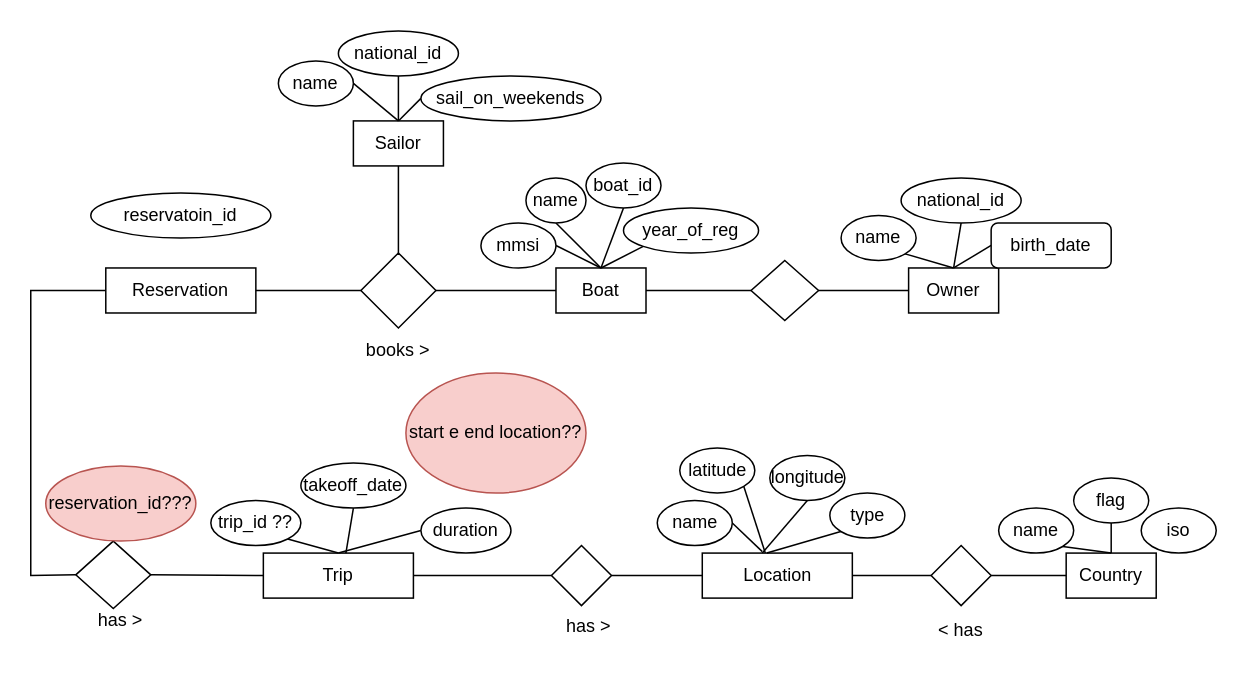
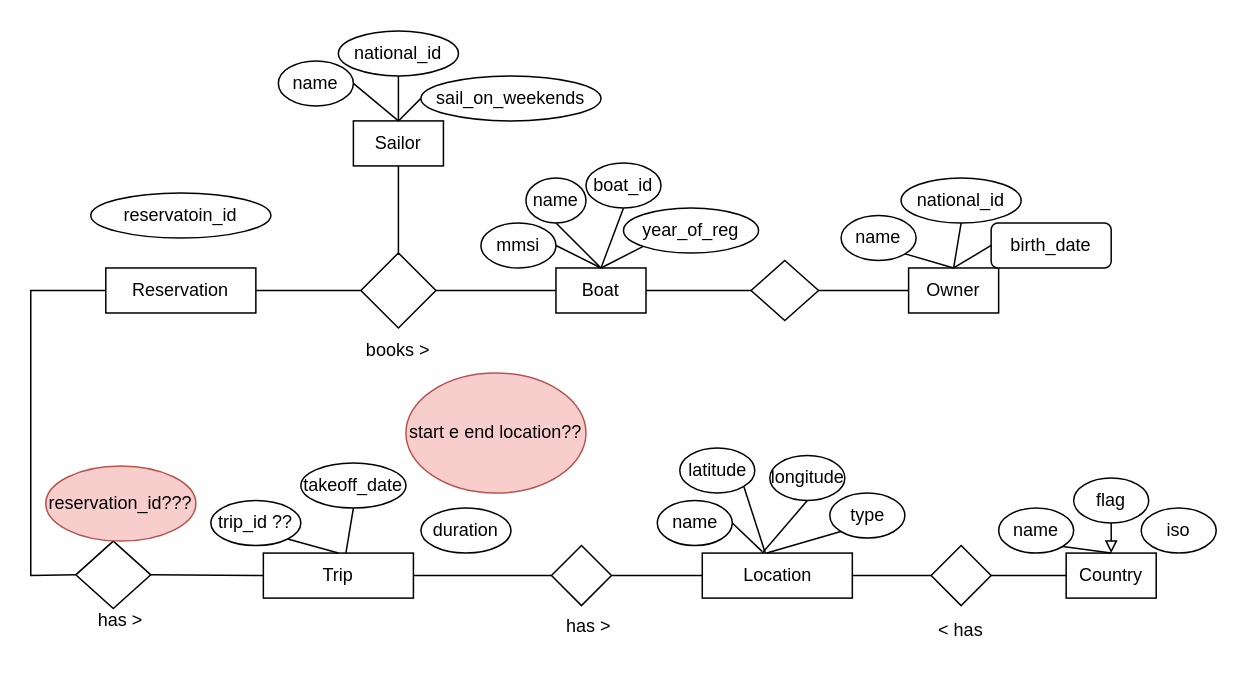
(381, 541) -> none
(1111, 544) -> (1111, 540)
